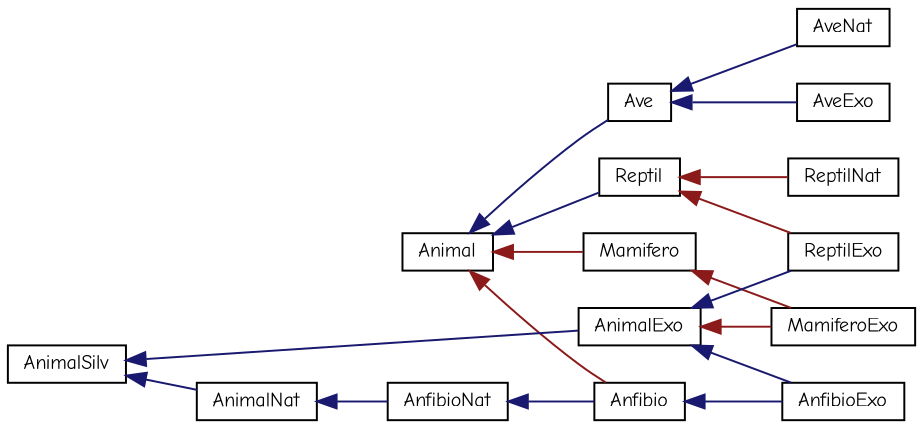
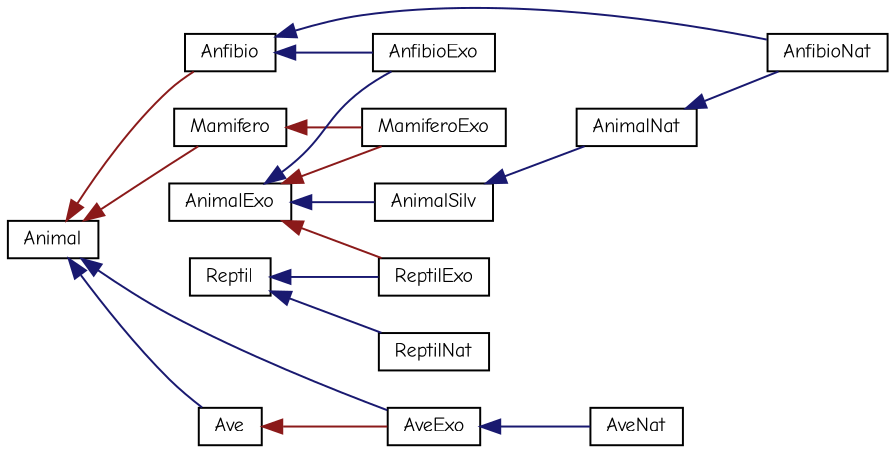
(744, 64) -> (546, 427)
(745, 102) -> (335, 427)
(744, 177) -> (336, 316)
(555, 210) -> (238, 348)
(745, 216) -> (335, 277)
(759, 283) -> (341, 243)
(362, 345) -> (343, 202)
(561, 401) -> (531, 9)
